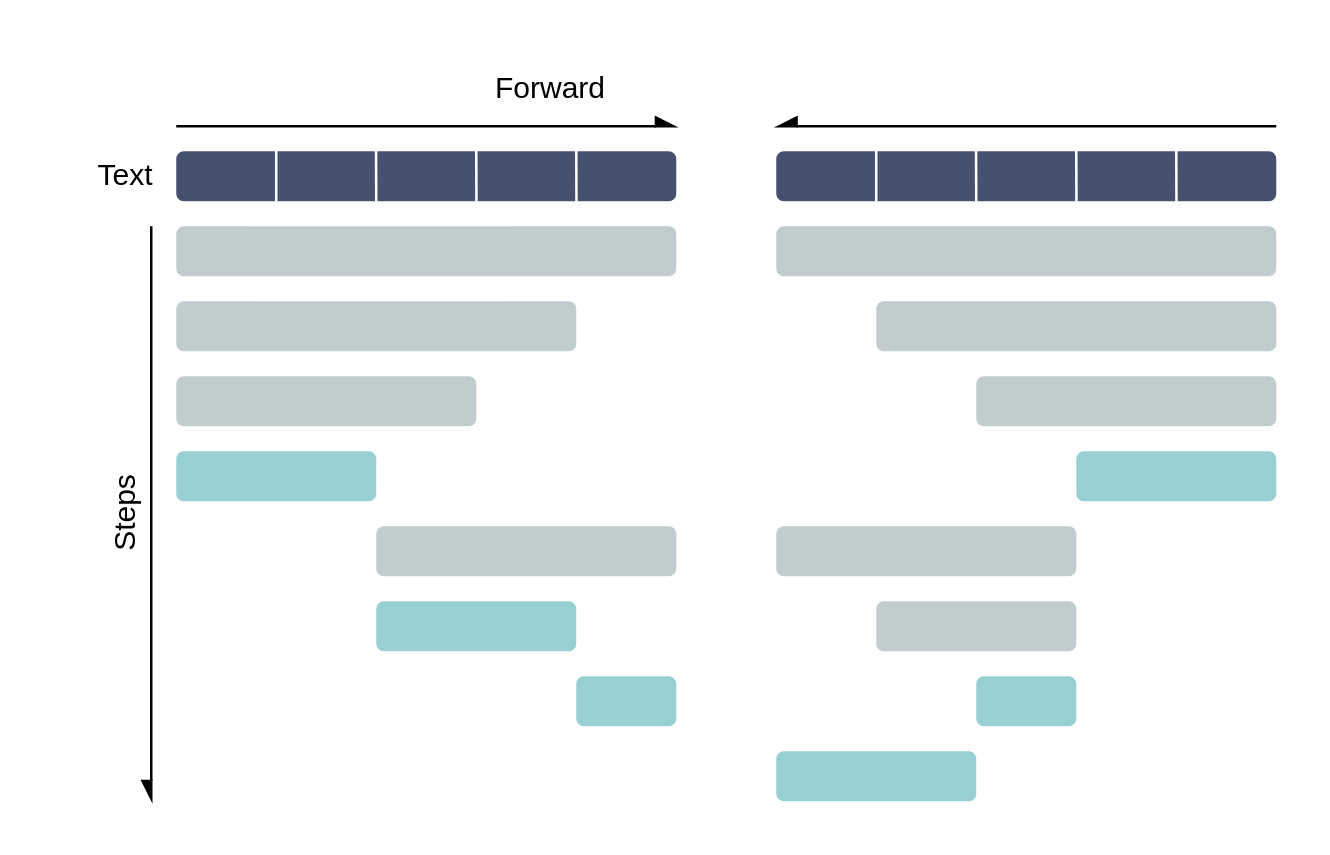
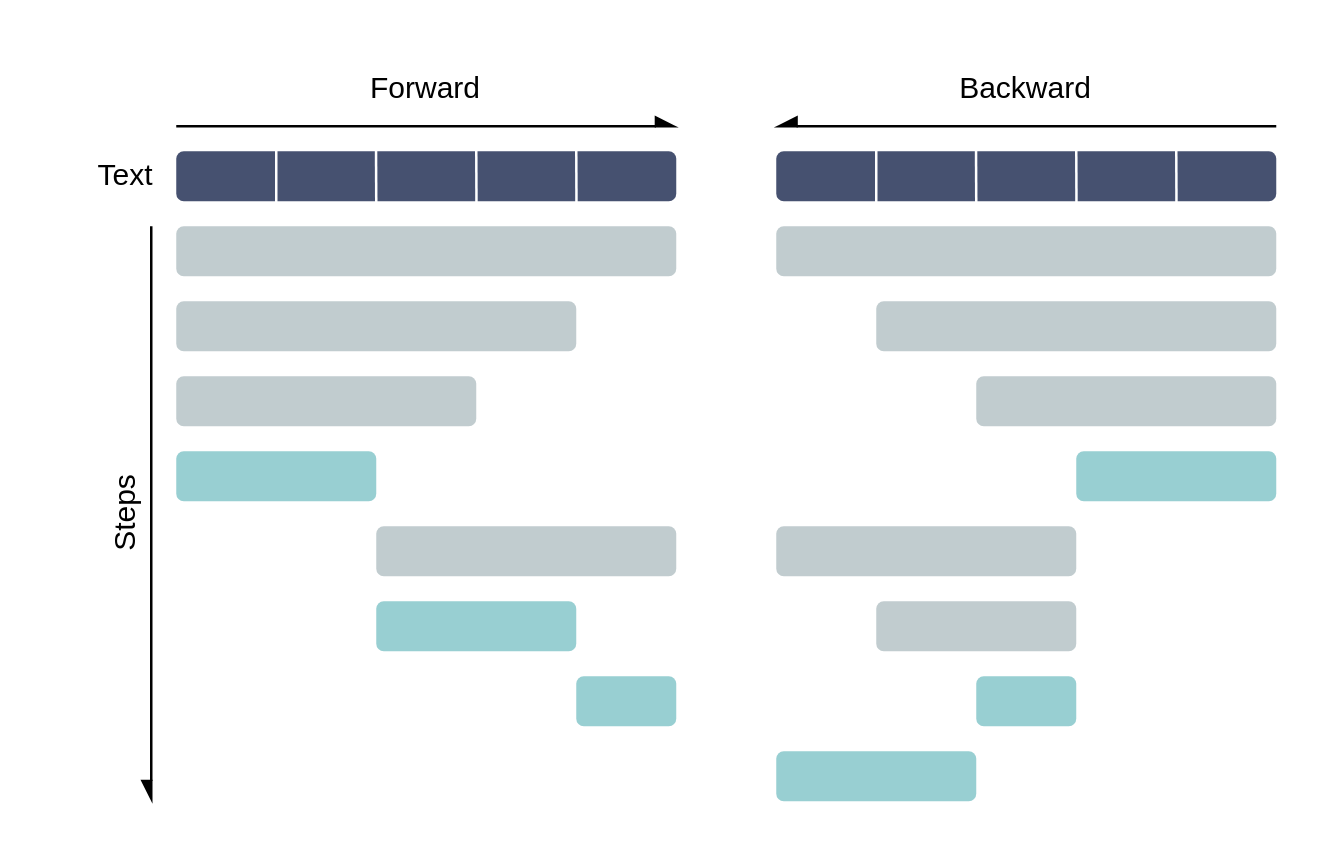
(551, 89) -> (426, 89)
none -> (1026, 89)
